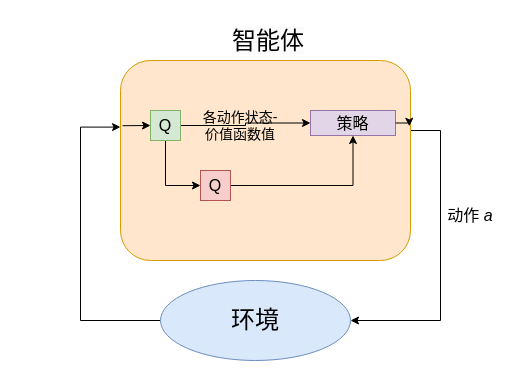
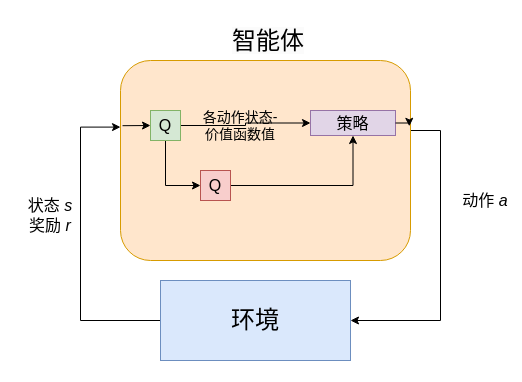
none -> (51, 216)
(471, 216) -> (486, 201)
(256, 321) -> (256, 321)
